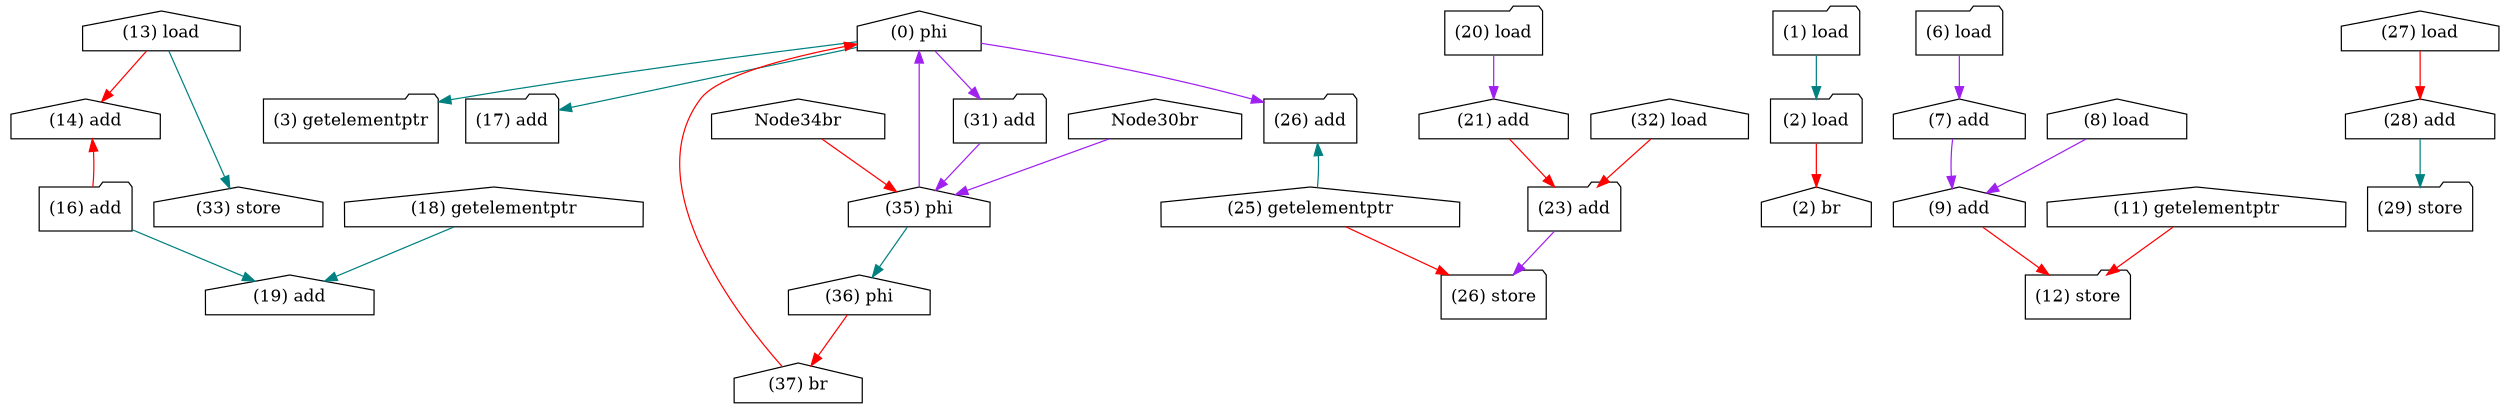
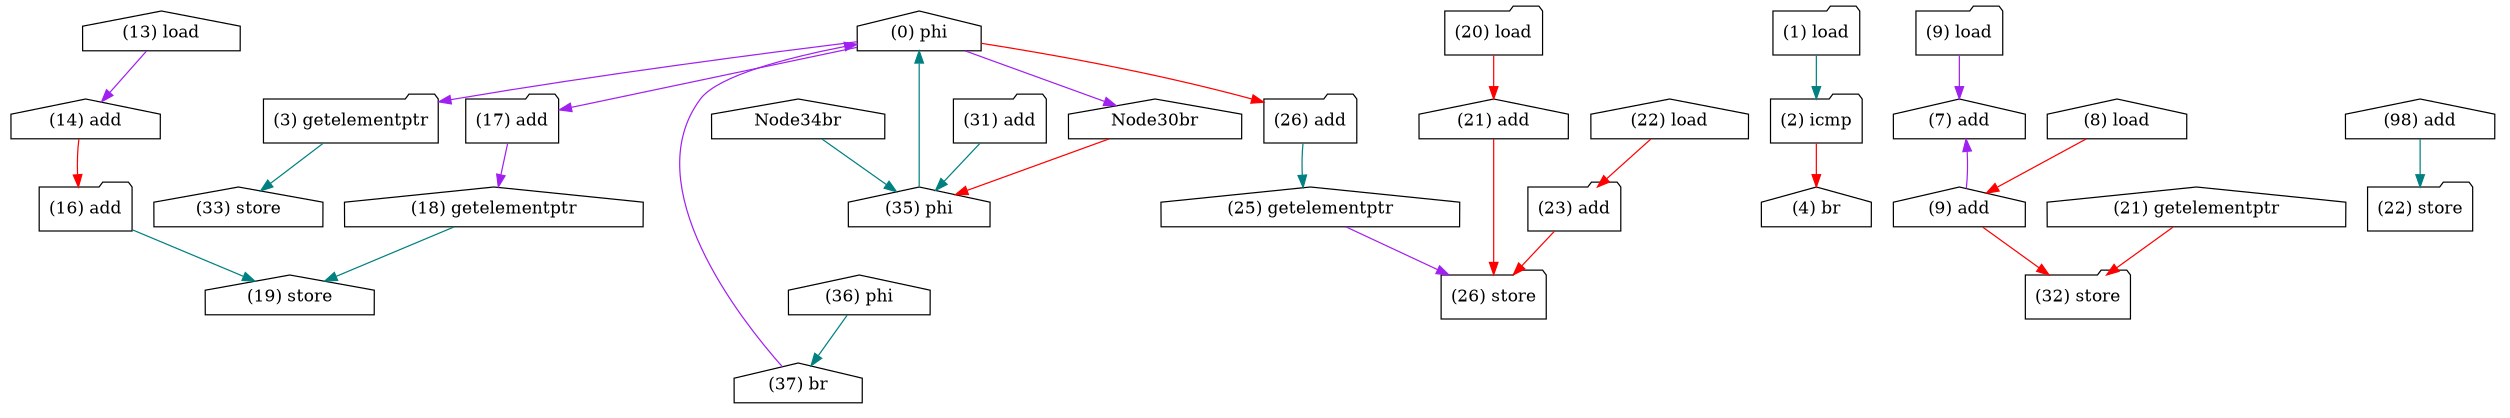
(1959, 33) -> (1959, 33)
(2420, 33) -> none
(1117, 68) -> (1117, 68)
(654, 69) -> (654, 69)
(953, 71) -> (1035, 76)
(1494, 71) -> (1494, 71)
(128, 72) -> (128, 72)
(714, 77) -> (714, 77)
(197, 114) -> (297, 163)
(1670, 121) -> (1670, 121)
(1816, 121) -> (1816, 121)
(2420, 121) -> (2420, 121)
(919, 125) -> (919, 125)
(1951, 158) -> (1967, 170)
none -> (504, 159)
(1528, 159) -> (1494, 200)
(854, 162) -> (854, 162)
(962, 162) -> (962, 162)
(2042, 163) -> (2042, 163)
(1038, 165) -> (1038, 165)
(680, 167) -> (680, 167)
(94, 169) -> (78, 157)
(1318, 172) -> (1302, 159)
(1816, 209) -> (1816, 209)
(2196, 209) -> (2196, 209)
(2420, 209) -> (2420, 209)
(893, 247) -> none
(1392, 248) -> (1392, 248)
(1538, 249) -> (1538, 249)
(290, 297) -> (290, 297)
(2078, 297) -> (2078, 297)
(833, 335) -> (833, 335)
